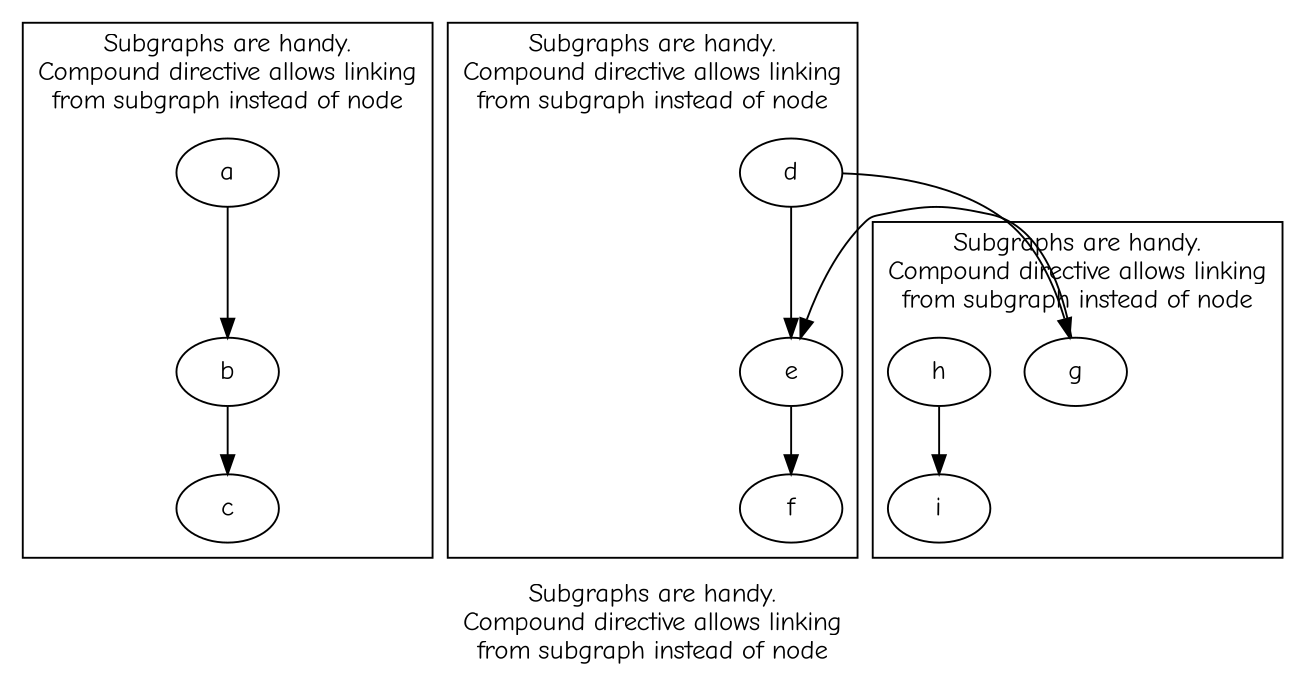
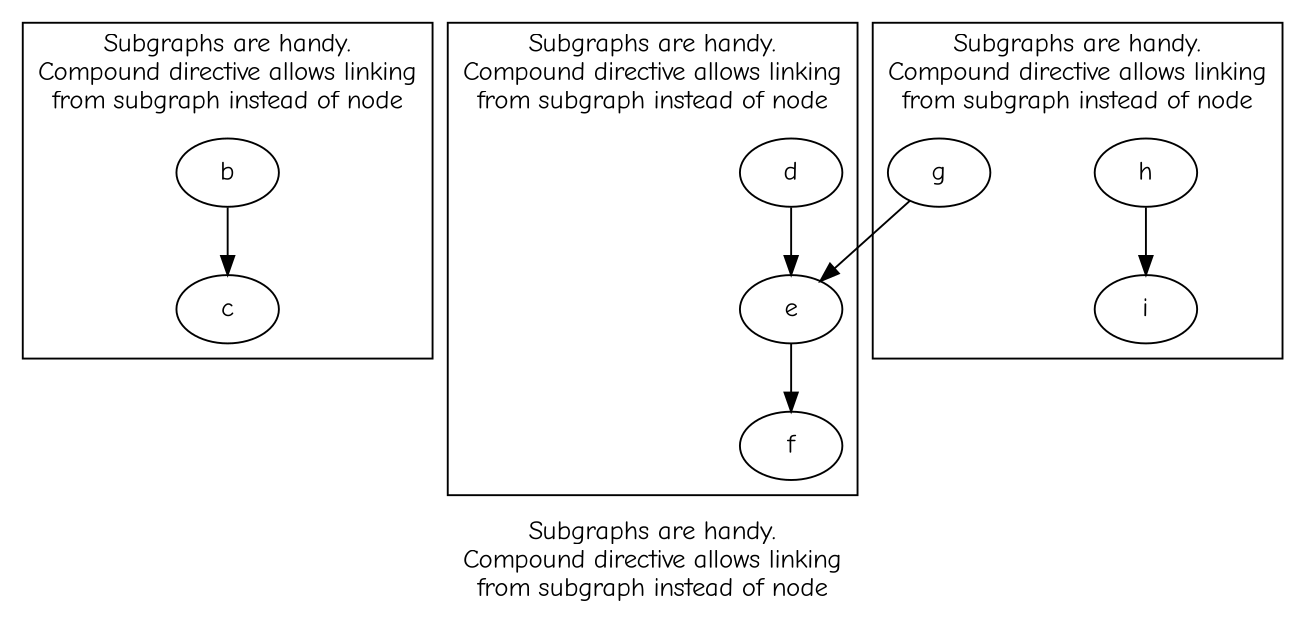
(228, 173) -> none
(963, 196) -> none
